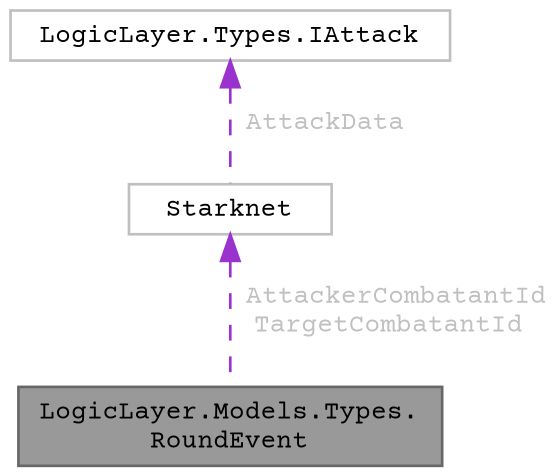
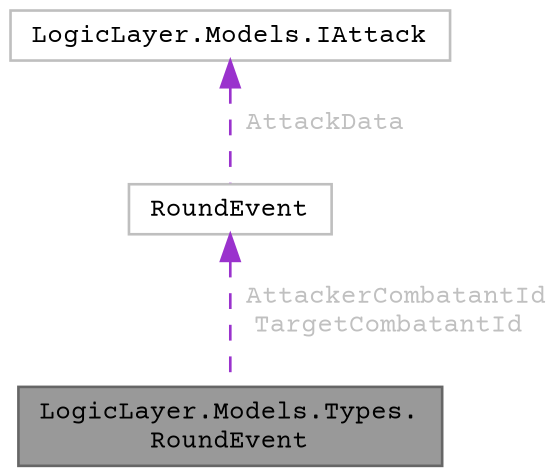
(230, 36) -> (230, 36)
(230, 209) -> (230, 209)
